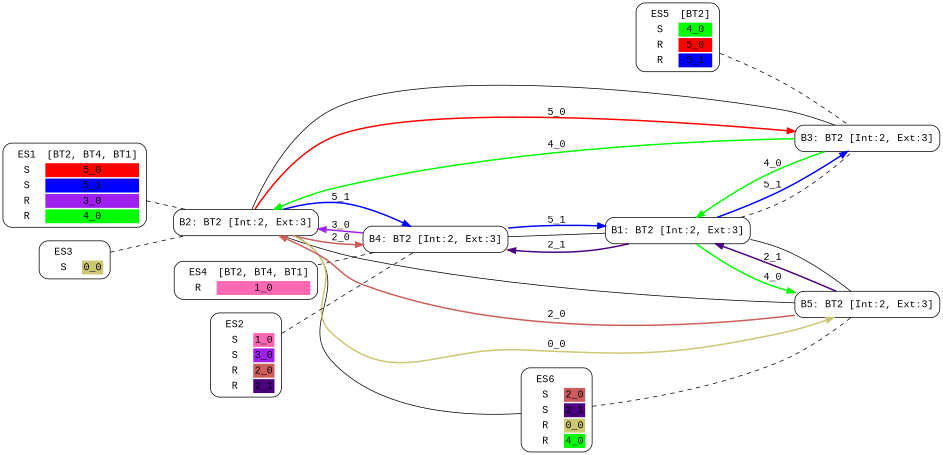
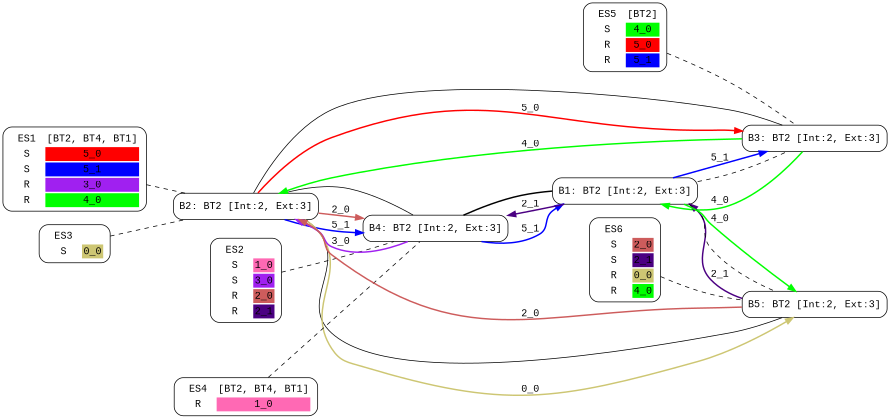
(557, 235) -> (507, 199)
(804, 259) -> (720, 258)
(355, 380) -> (351, 189)
